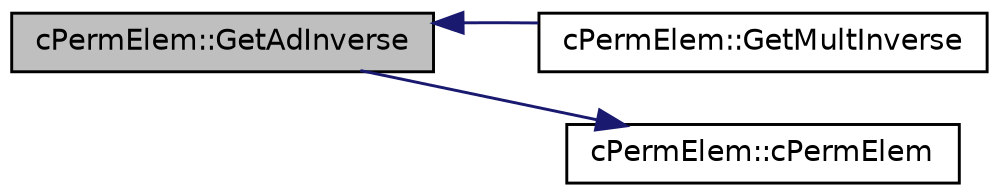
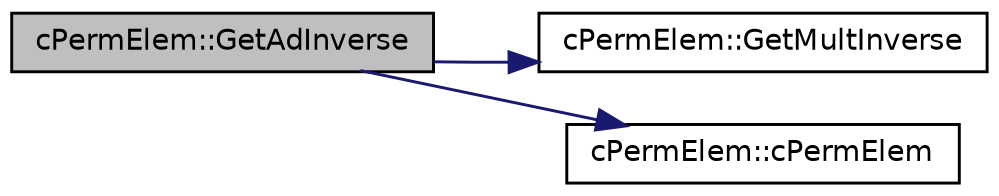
(501, 23) -> (471, 62)
